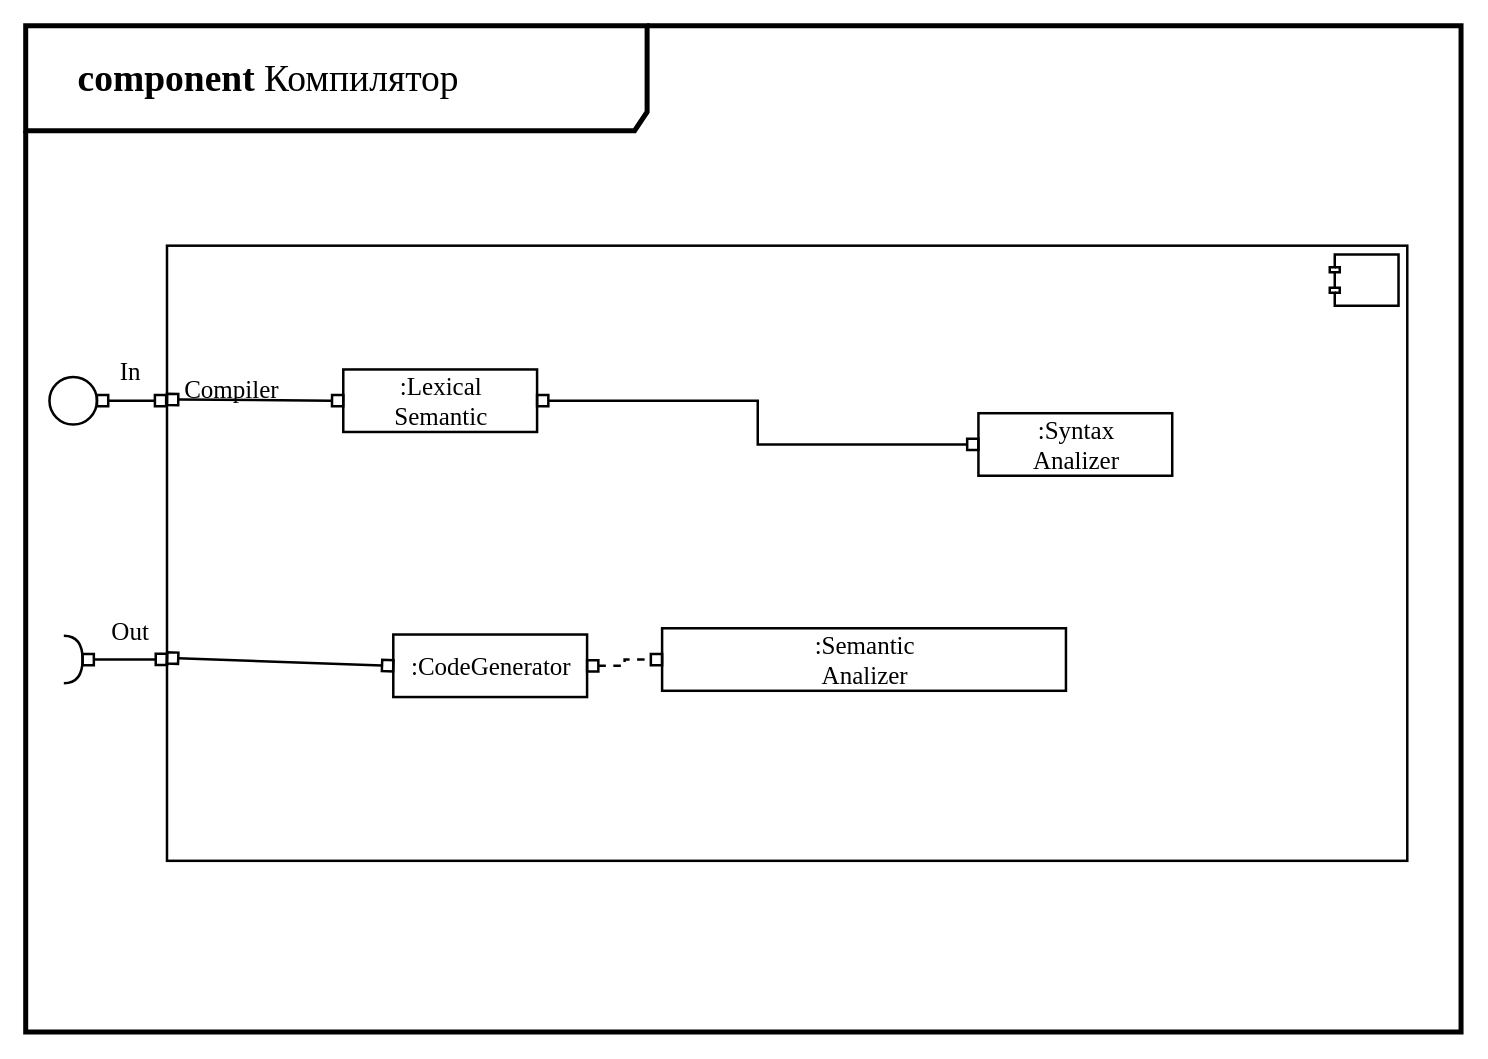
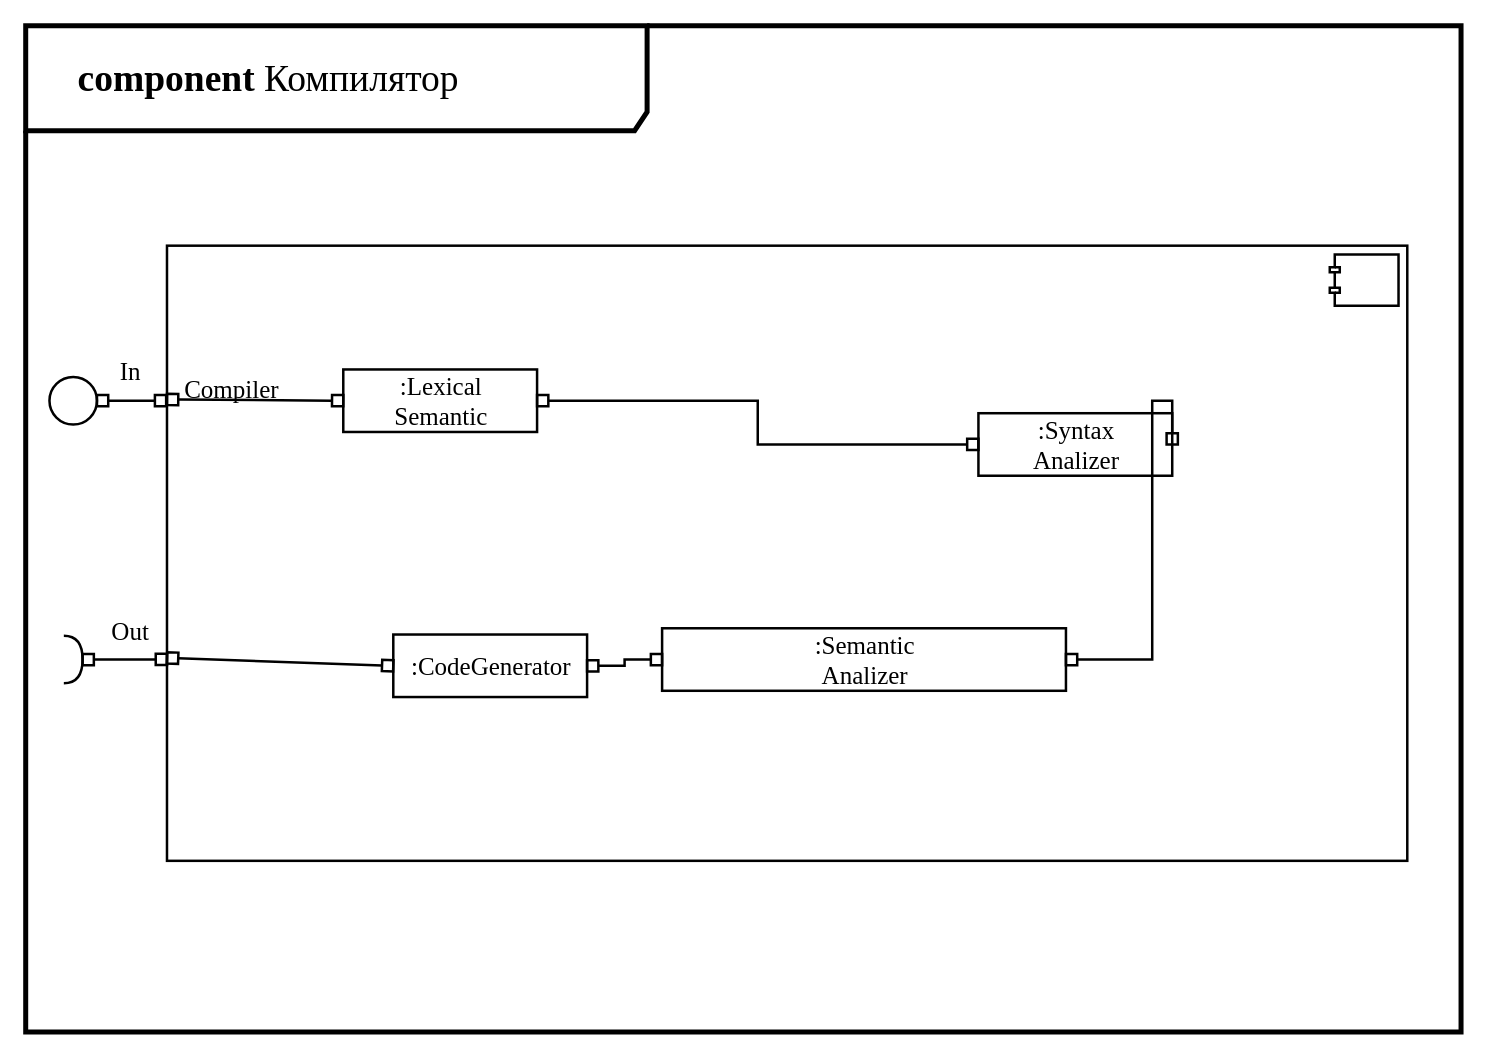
none -> (1152, 551)
(624, 660) -> (624, 660)
